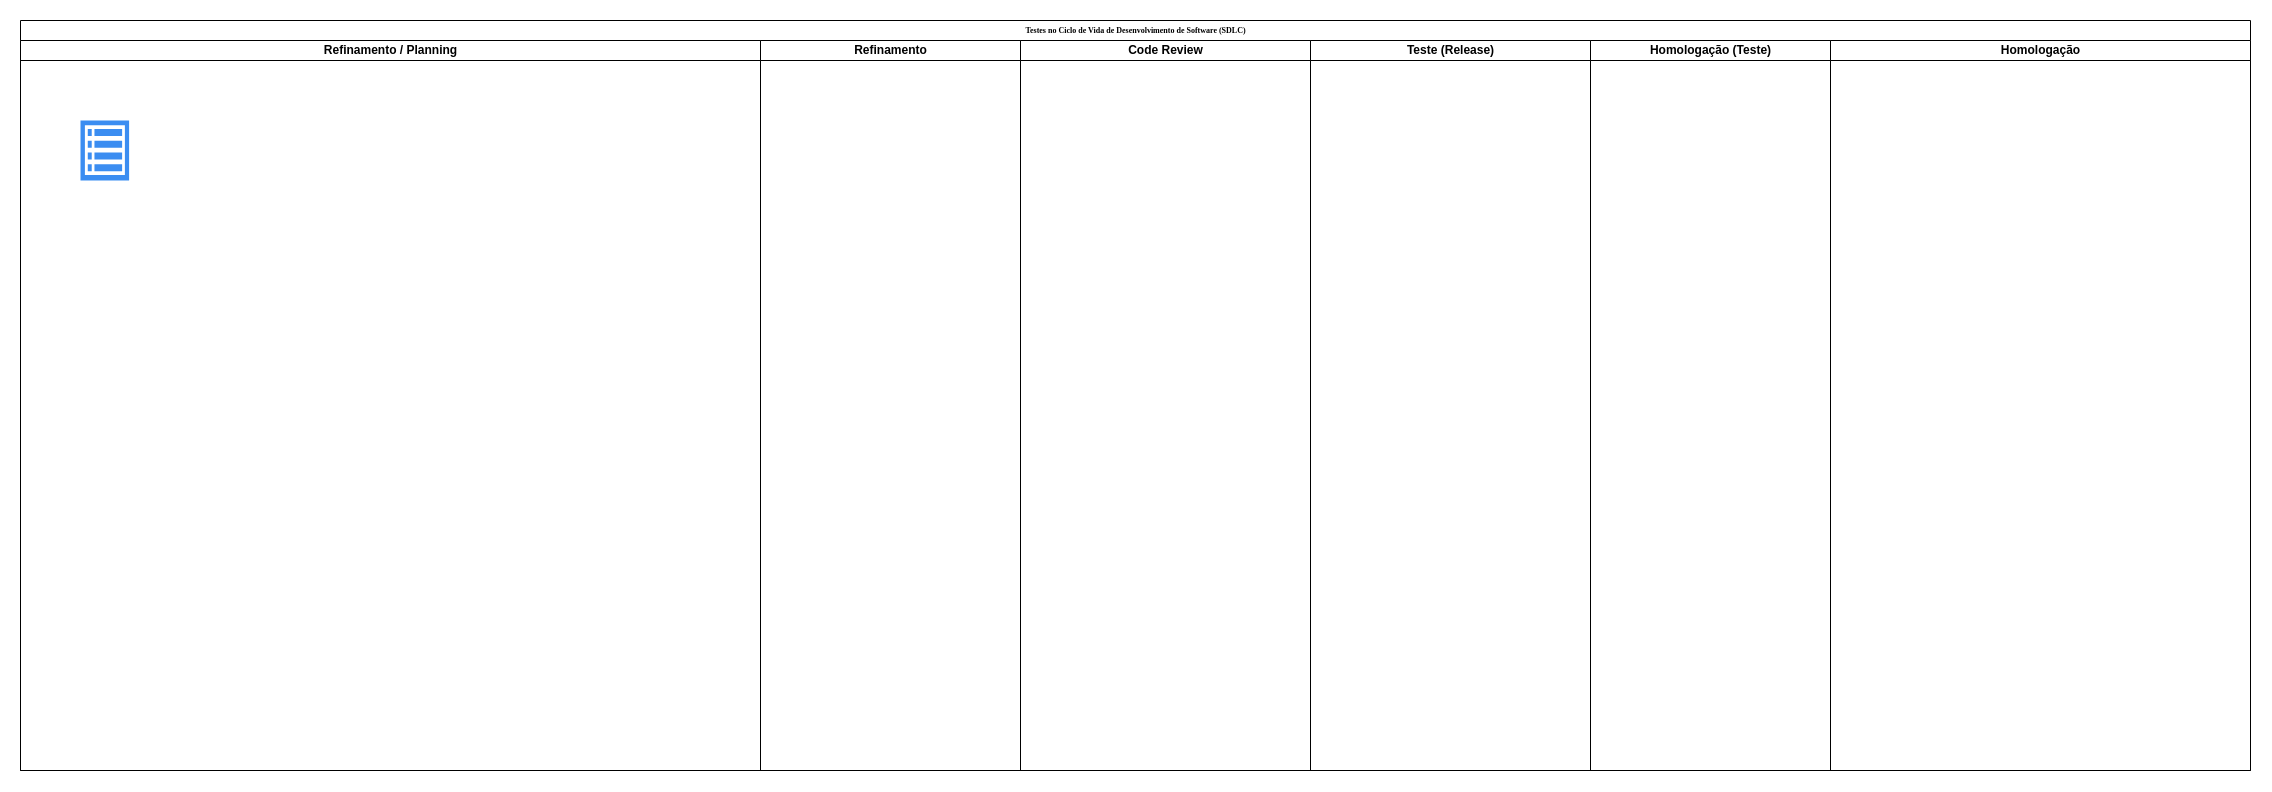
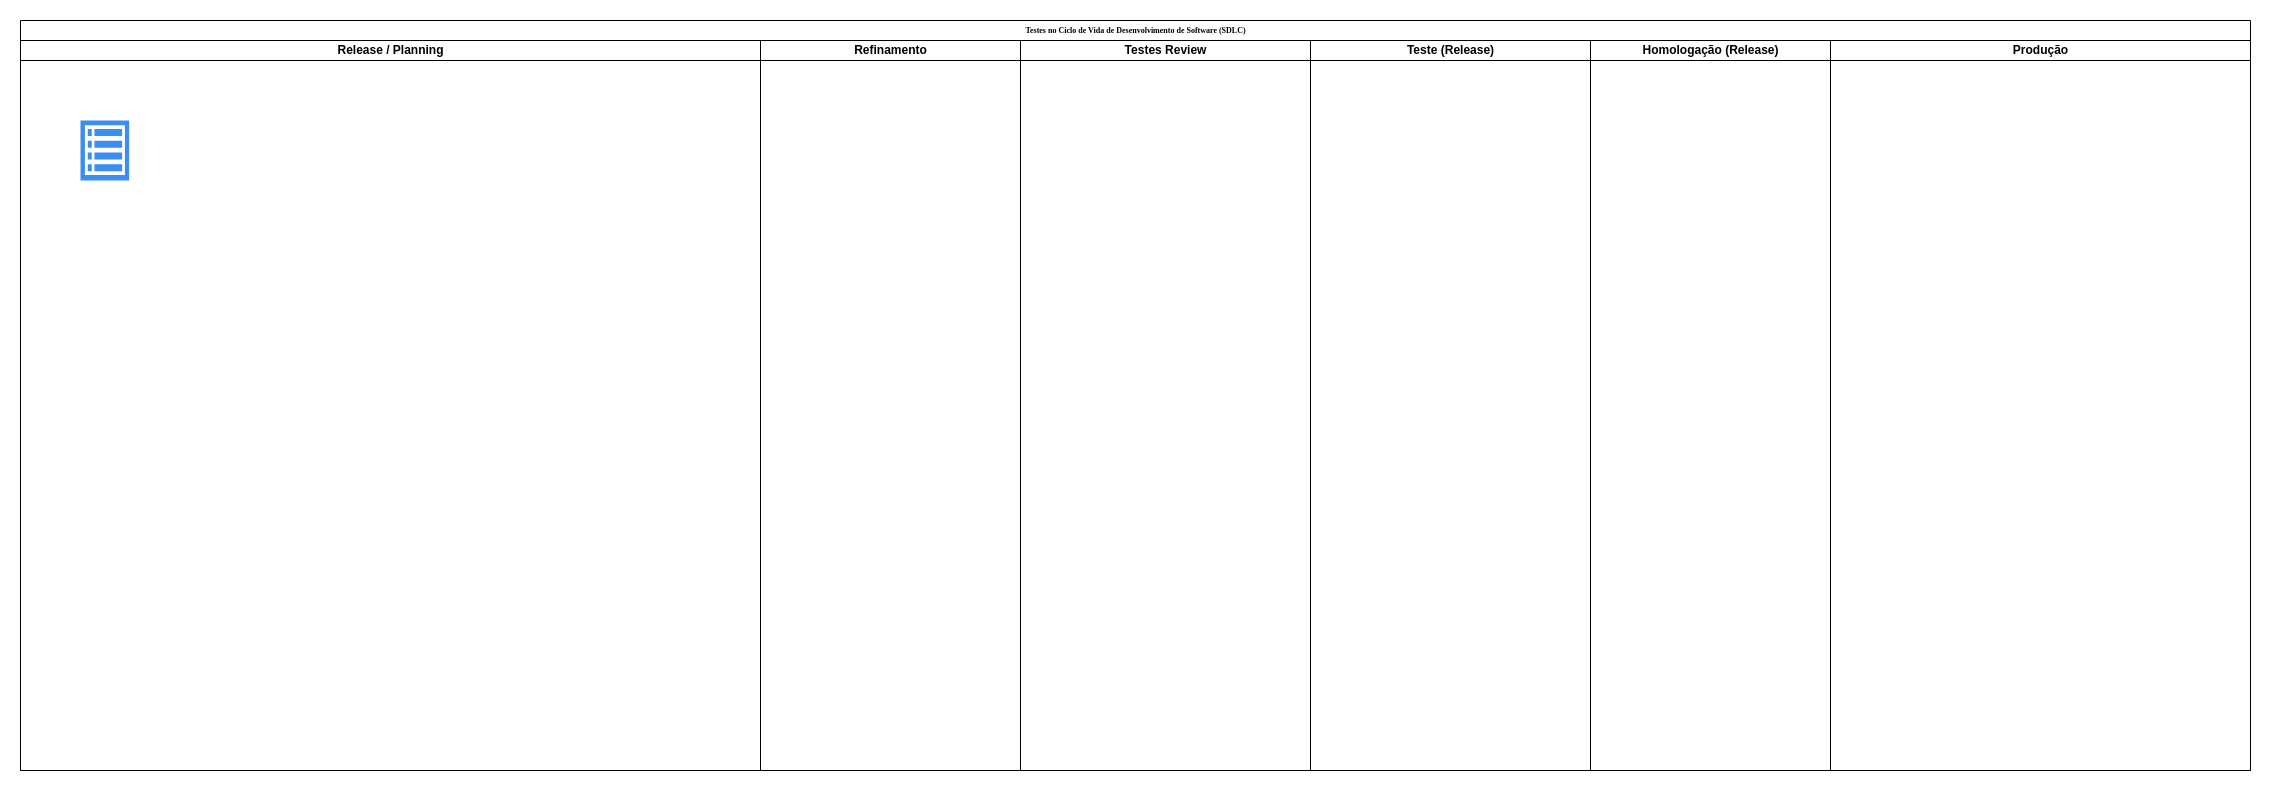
(391, 51) -> (391, 51)
(1166, 51) -> (1166, 51)
(1711, 51) -> (1711, 51)
(2041, 51) -> (2041, 51)
